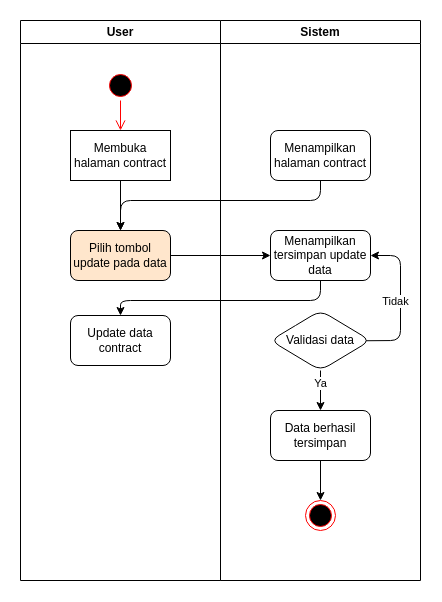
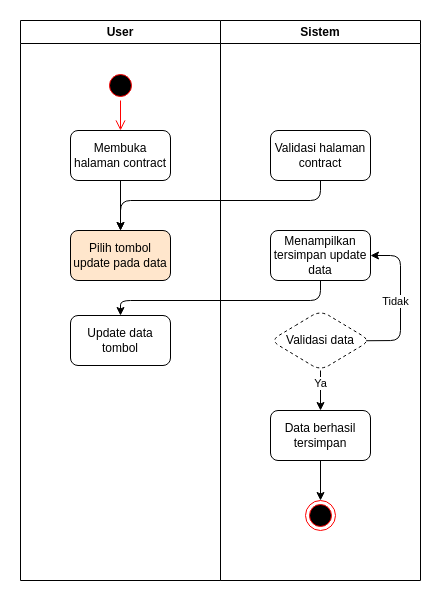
(121, 156) -> (121, 156)
(321, 156) -> (321, 156)
(217, 256) -> none
(121, 341) -> (121, 341)
(321, 341) -> (321, 341)
